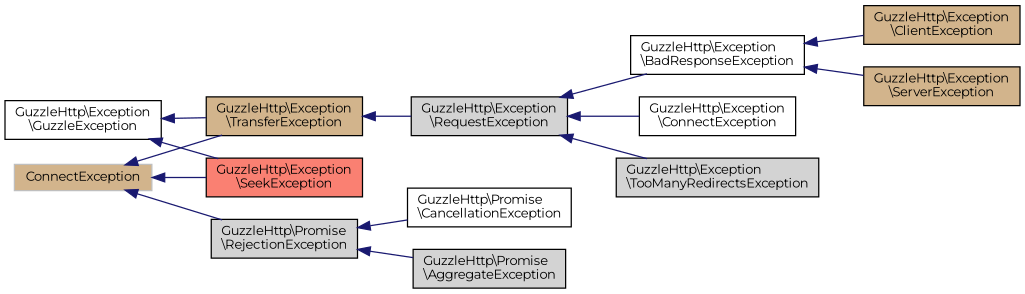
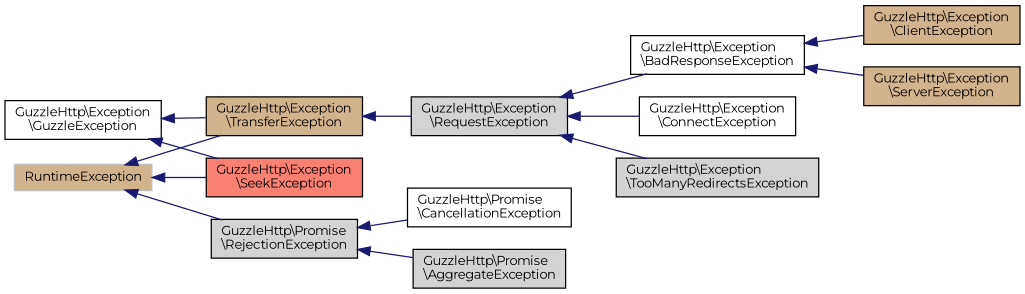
(83, 178) -> (83, 178)
